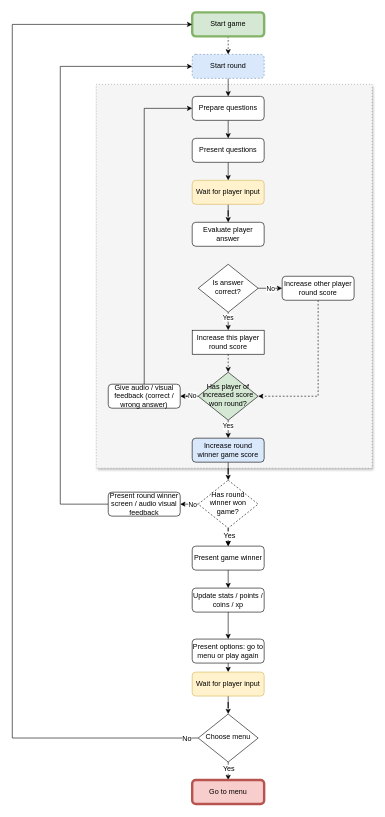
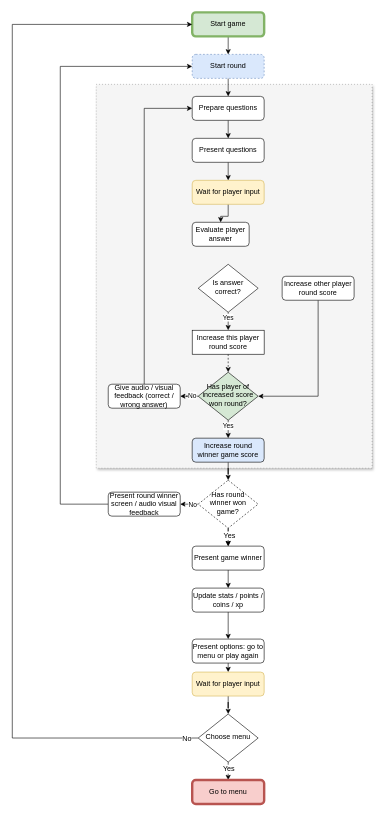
(228, 43) -> (228, 43)
(228, 234) -> (221, 234)
(271, 288) -> none
(318, 376) -> (318, 376)
